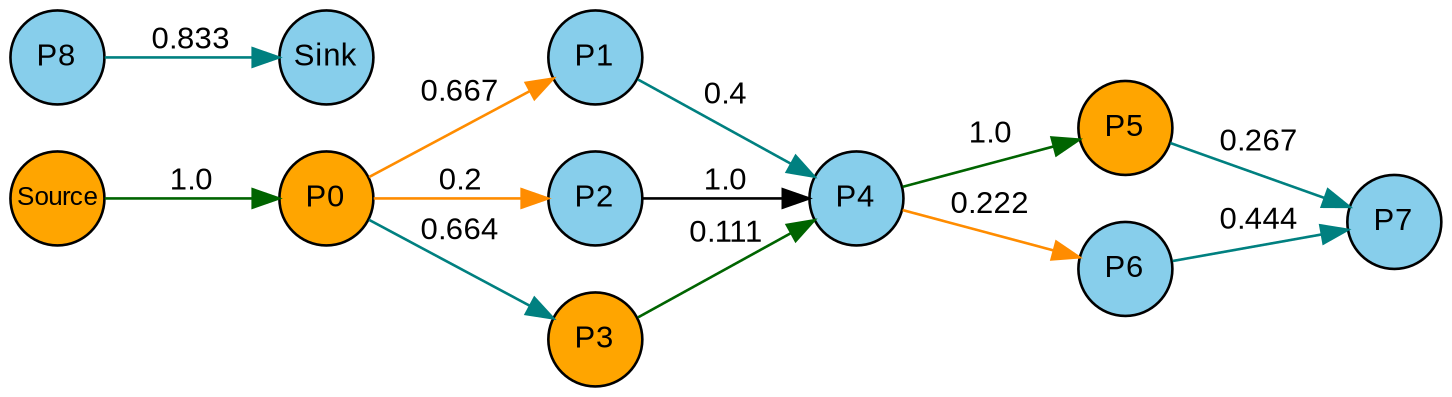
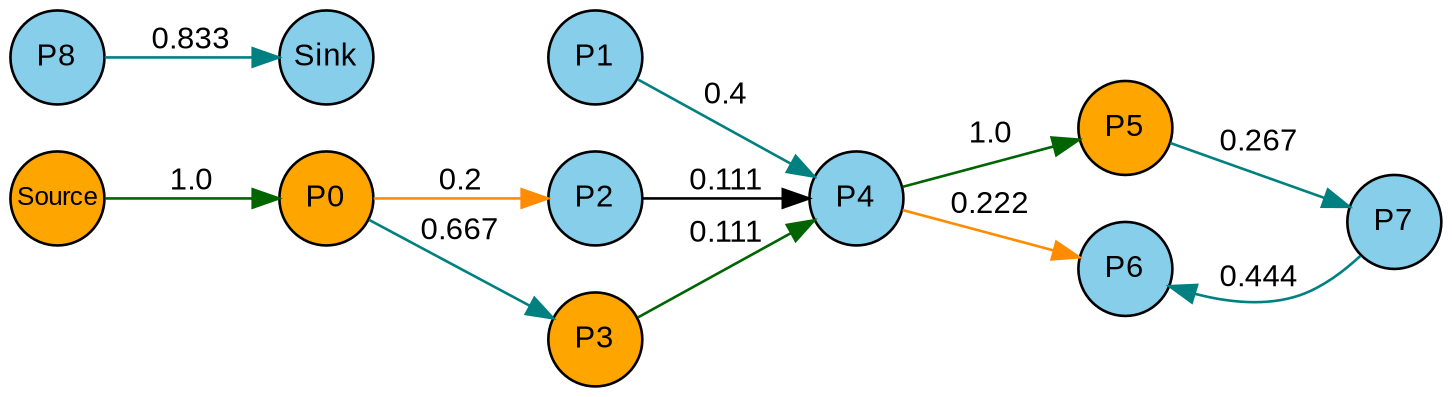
(449, 134) -> none
(726, 181) -> (726, 181)
(461, 231) -> (461, 231)
(1247, 248) -> (1284, 299)
